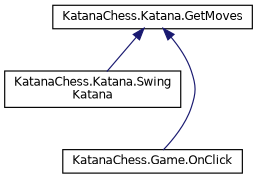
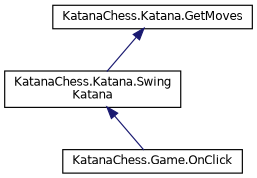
(195, 95) -> (129, 133)
